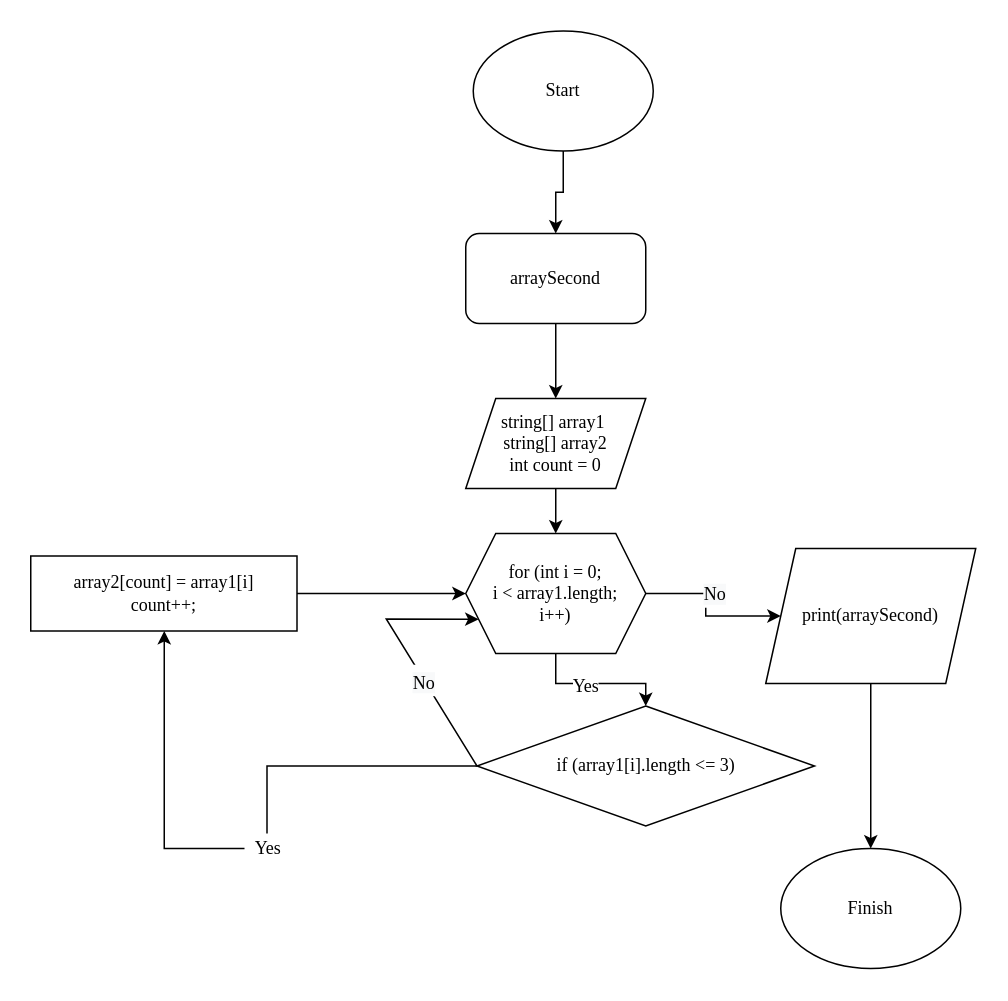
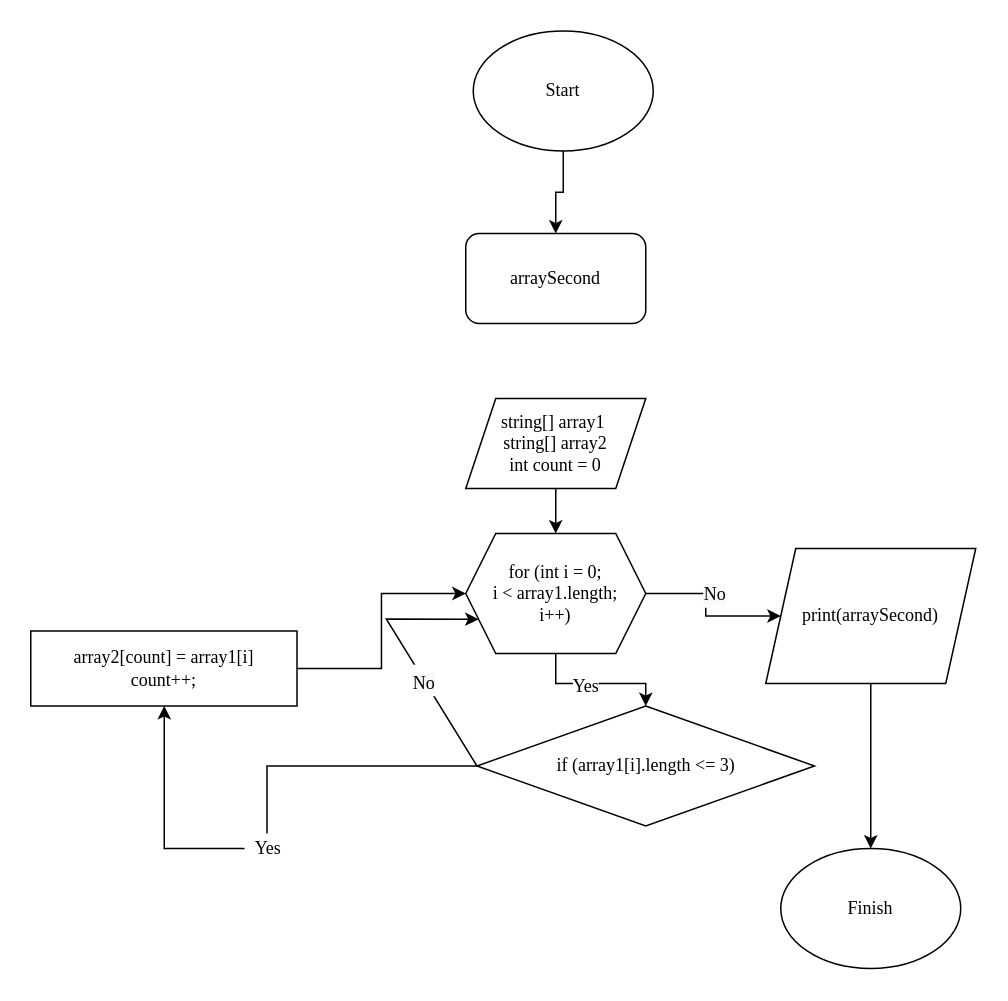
(556, 355) -> none
(164, 593) -> (164, 668)
